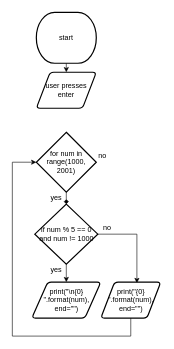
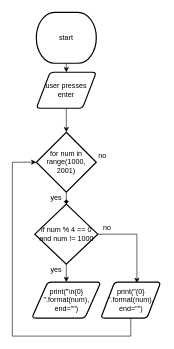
none -> (66, 126)
(67, 234) -> (67, 234)
